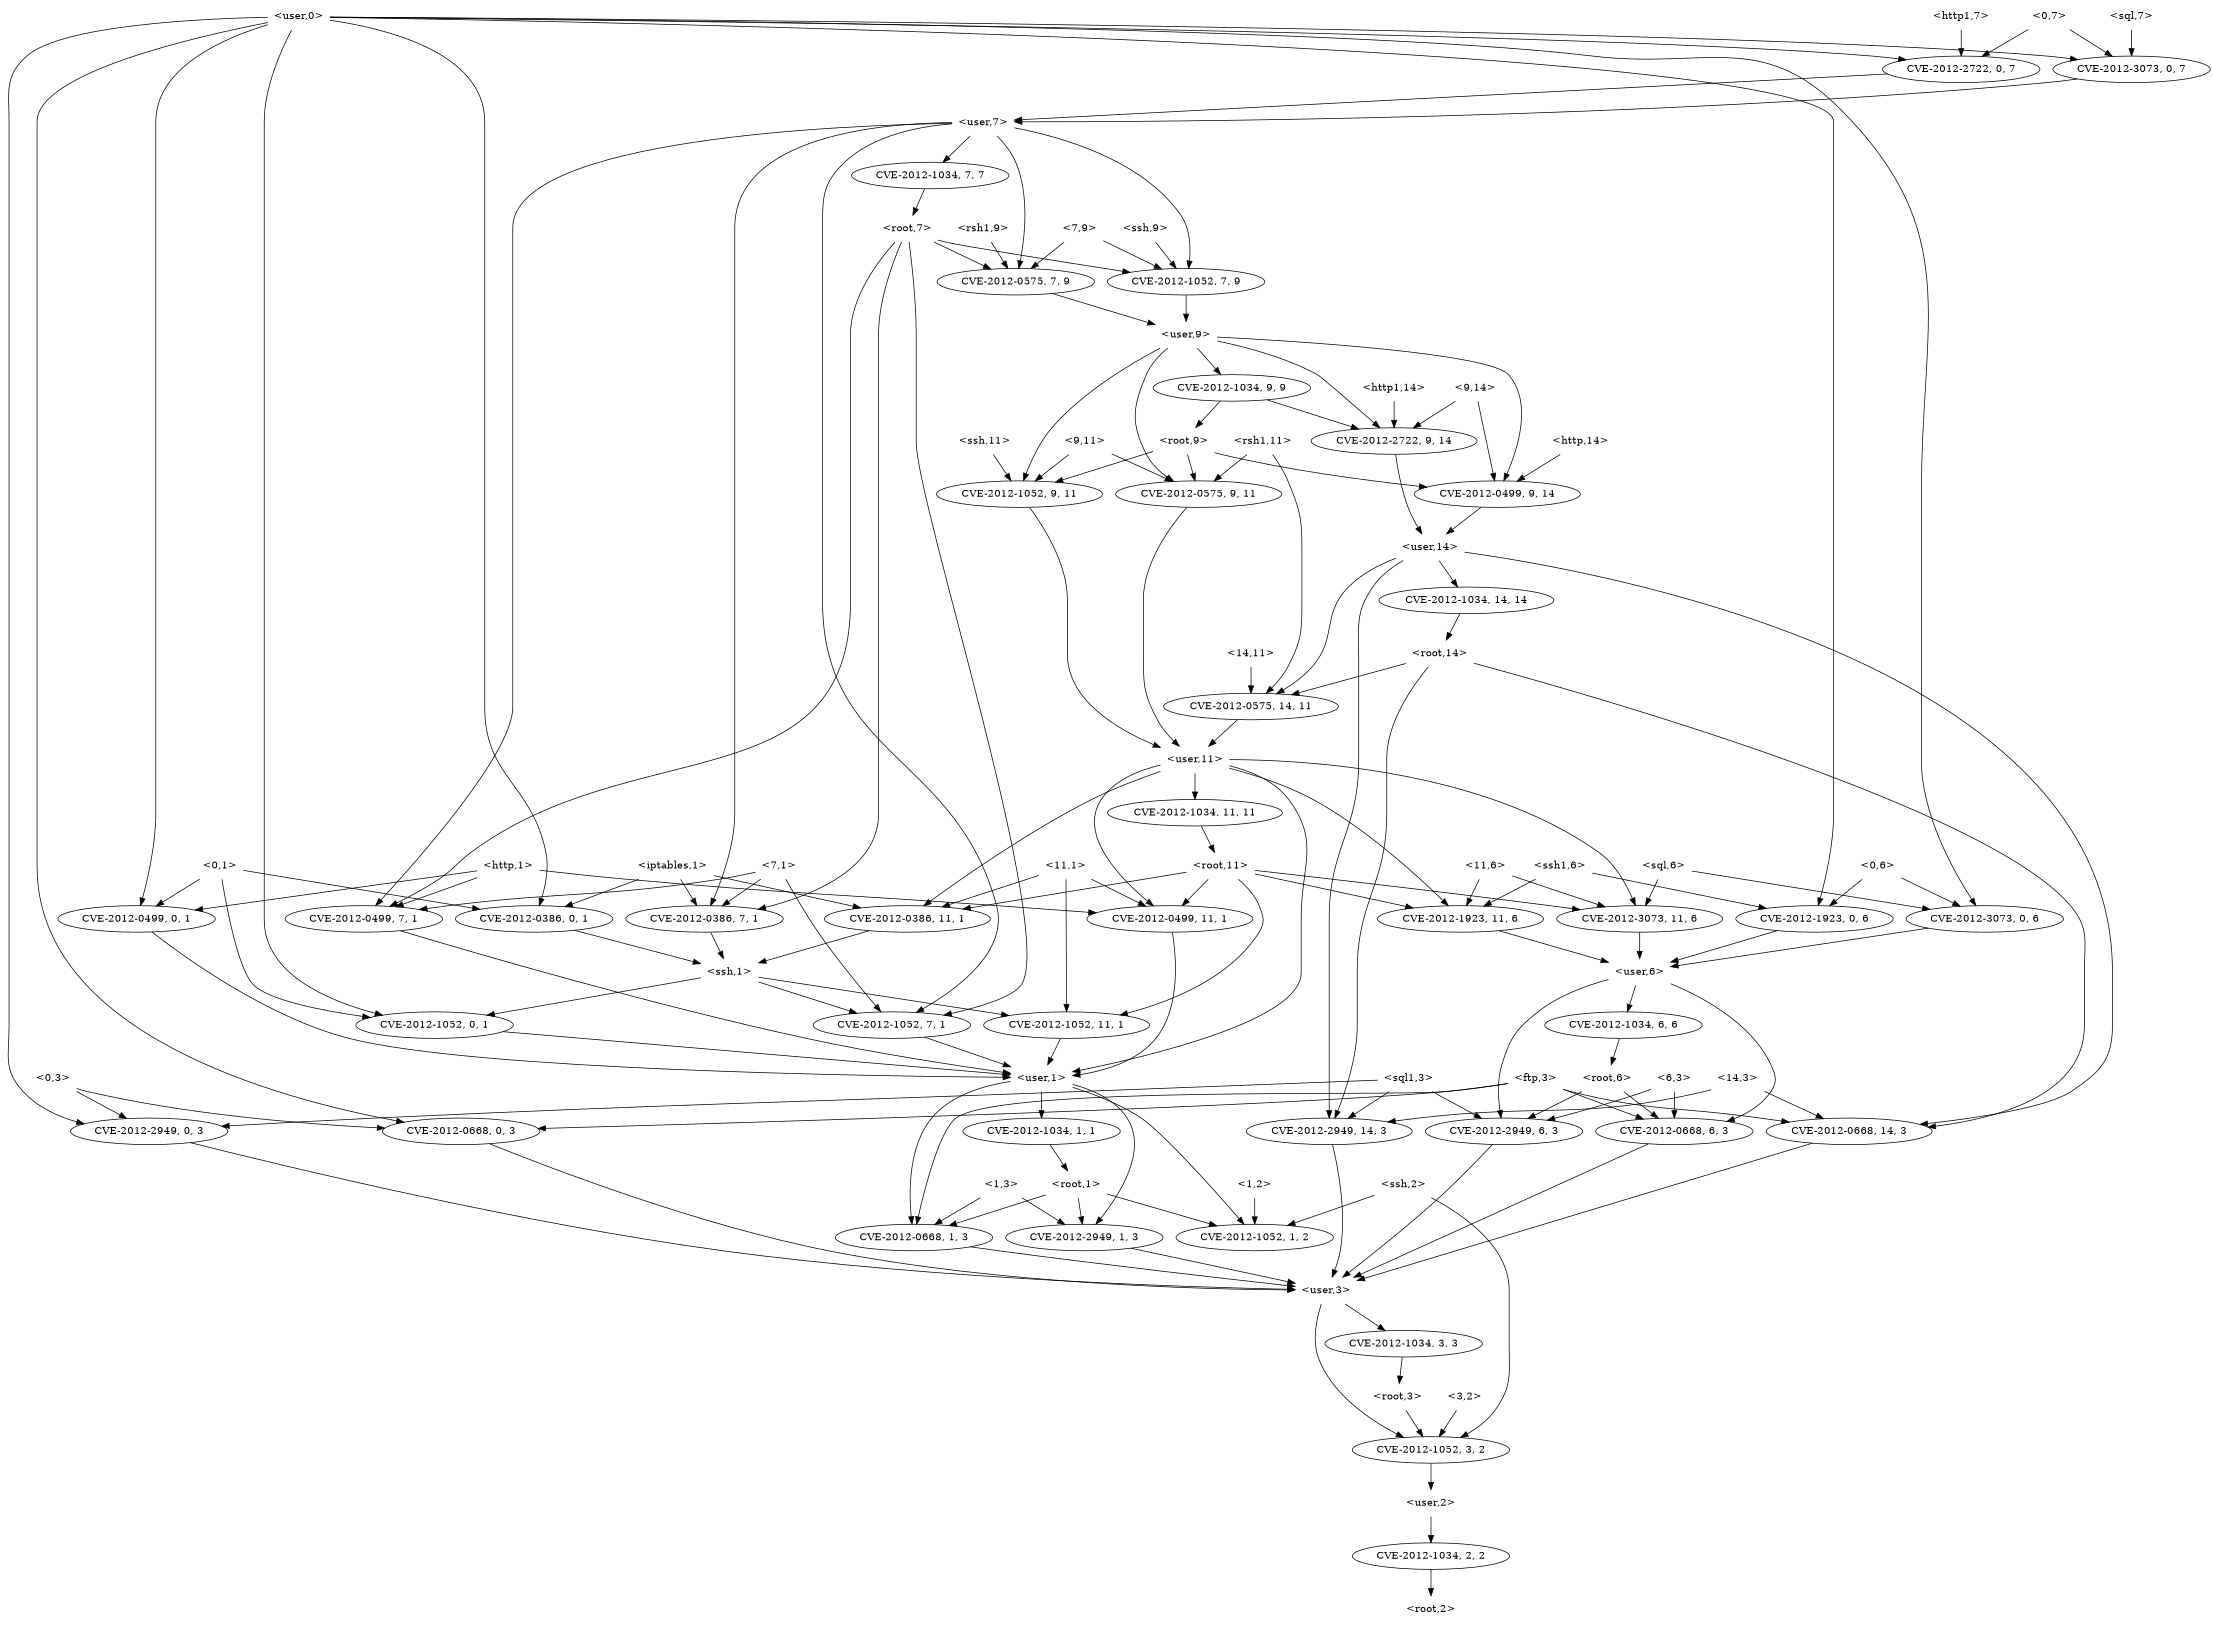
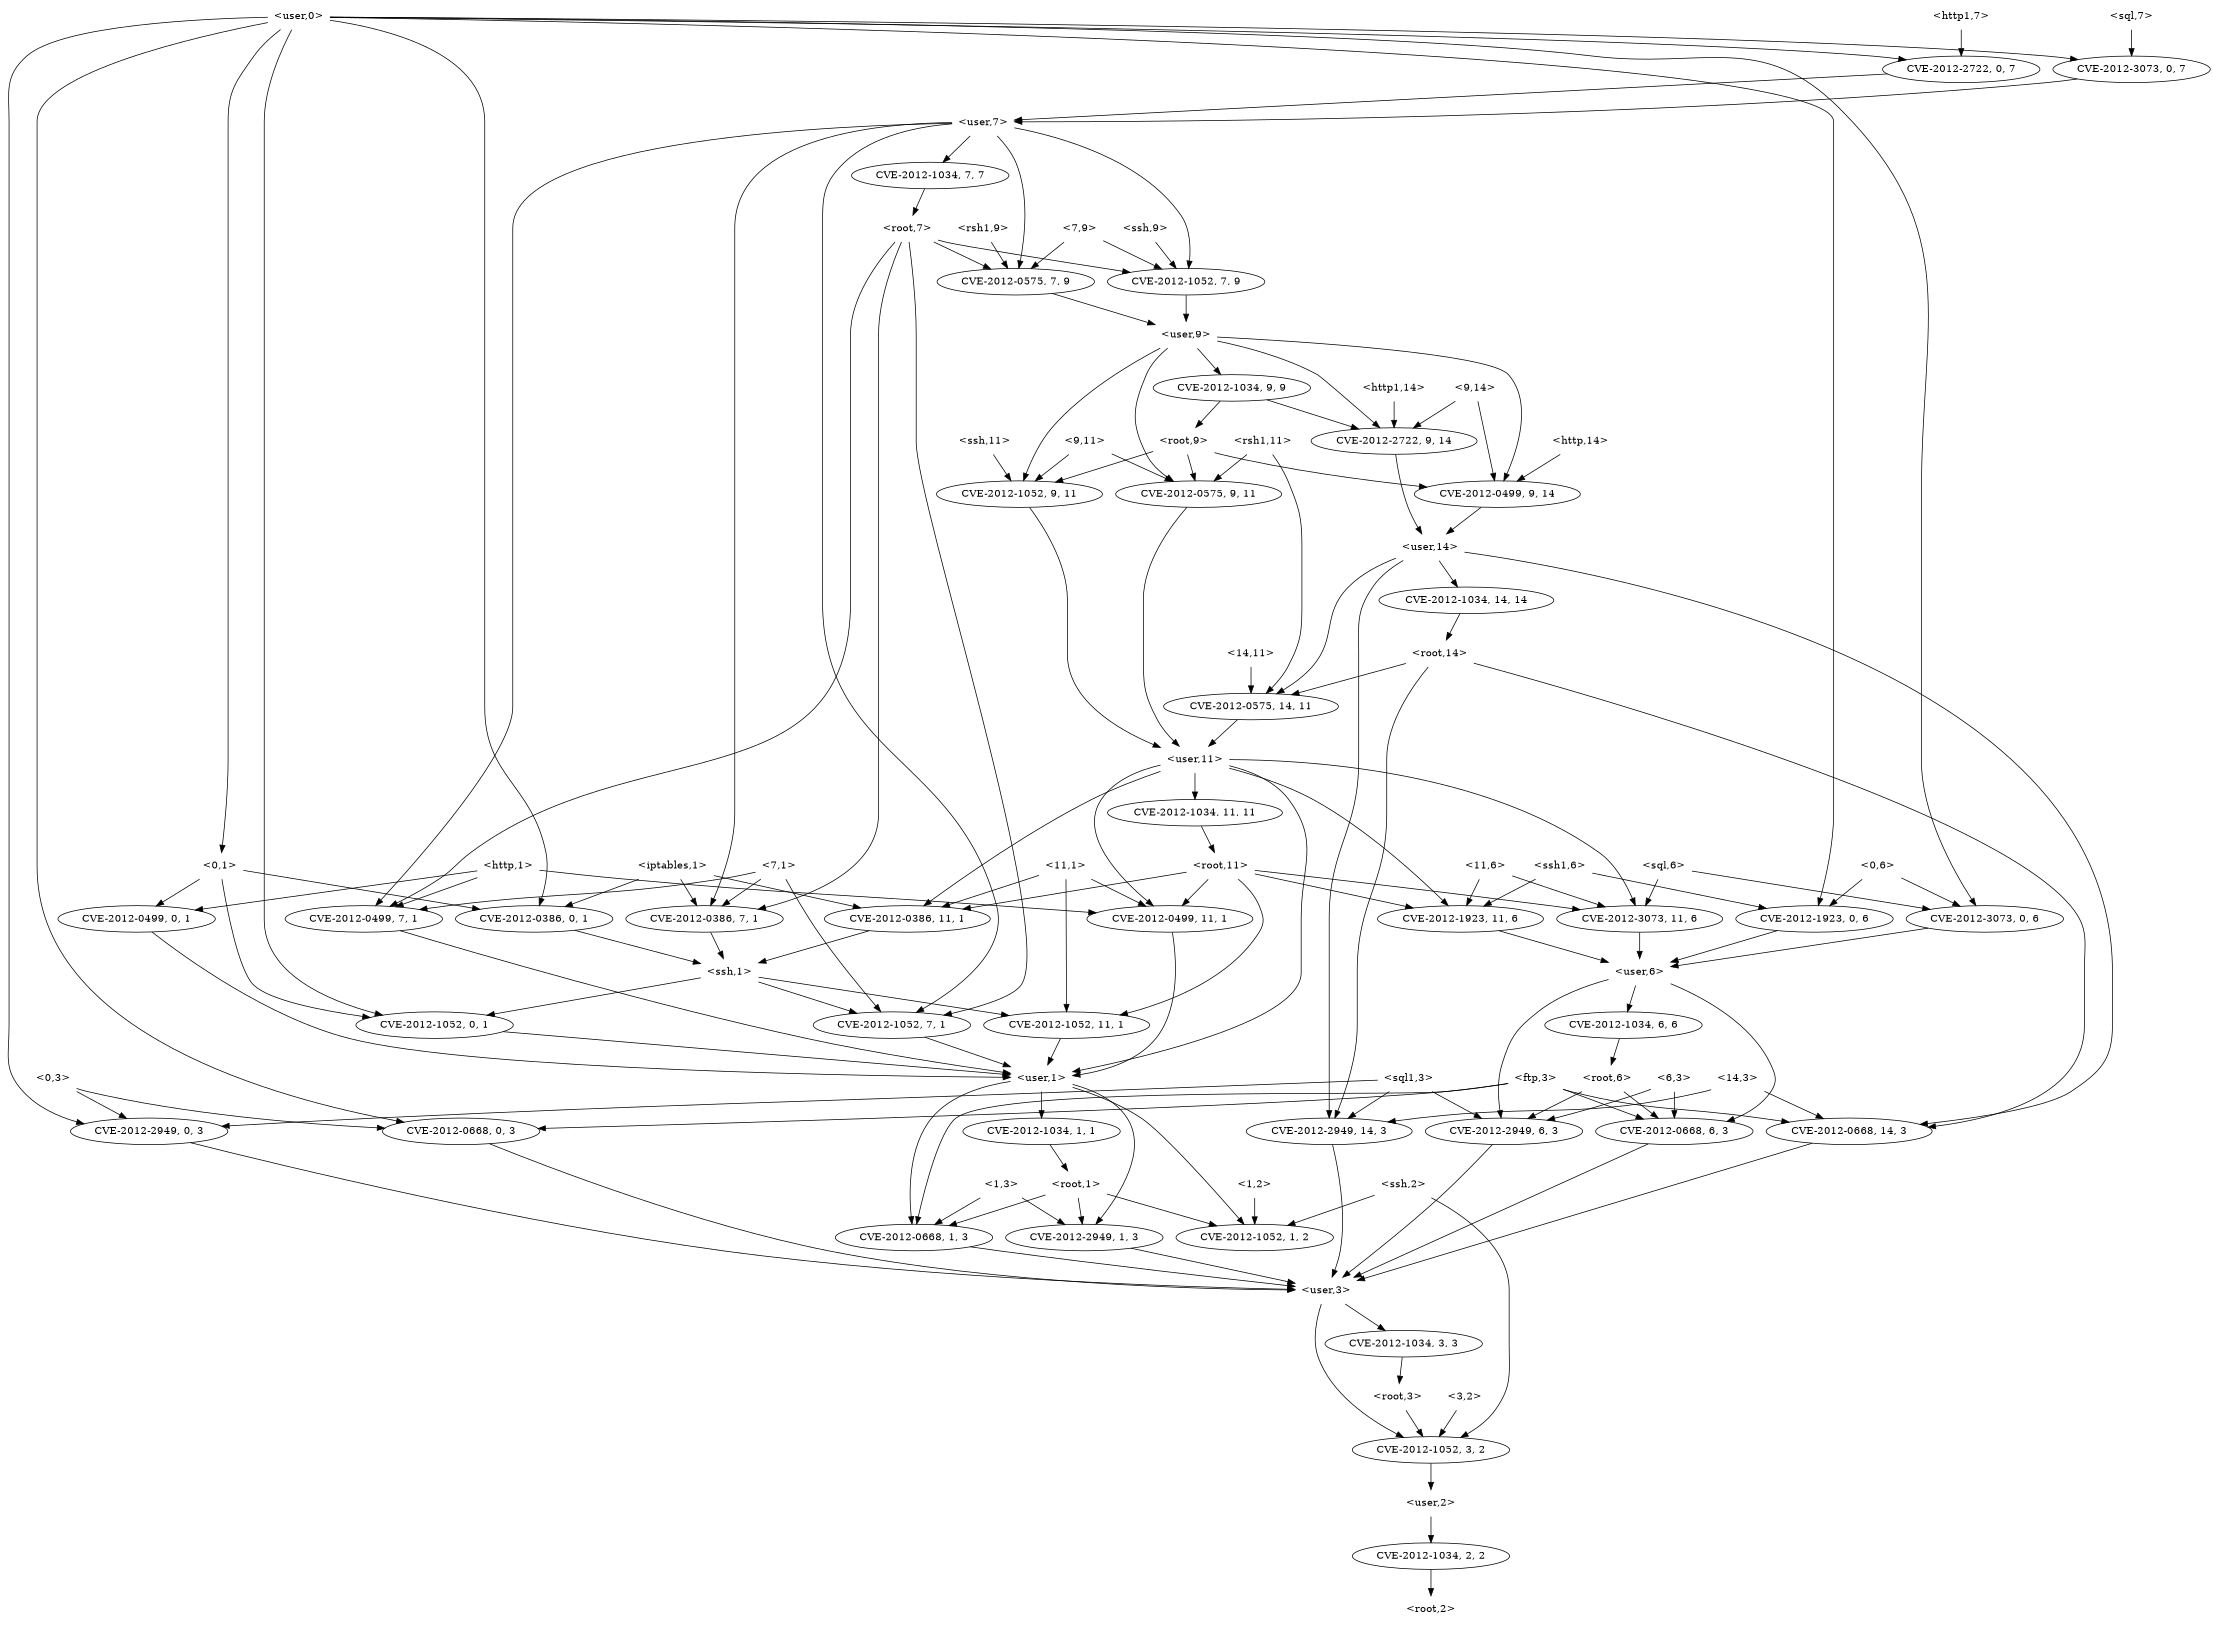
(2050, 16) -> none
(156, 431) -> (228, 429)
